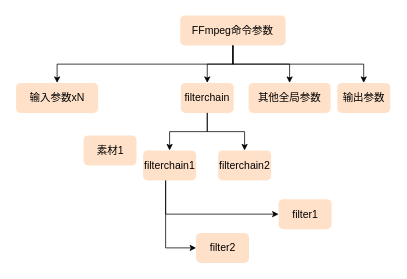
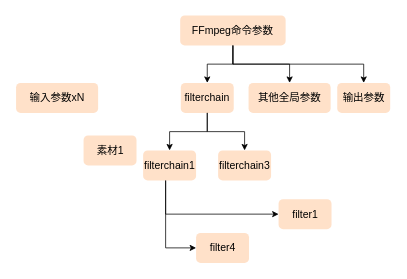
(57, 64) -> none
(245, 165) -> (245, 165)
(223, 248) -> (223, 248)
